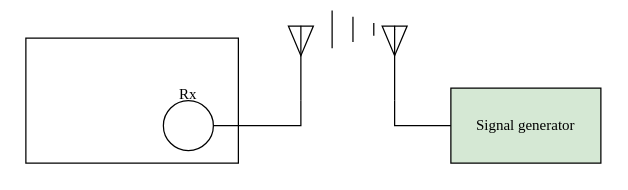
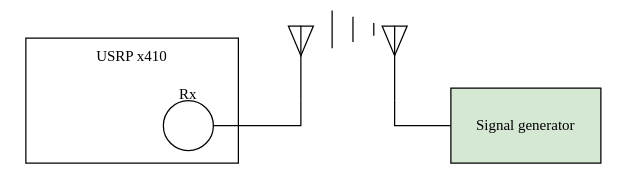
none -> (132, 57)
